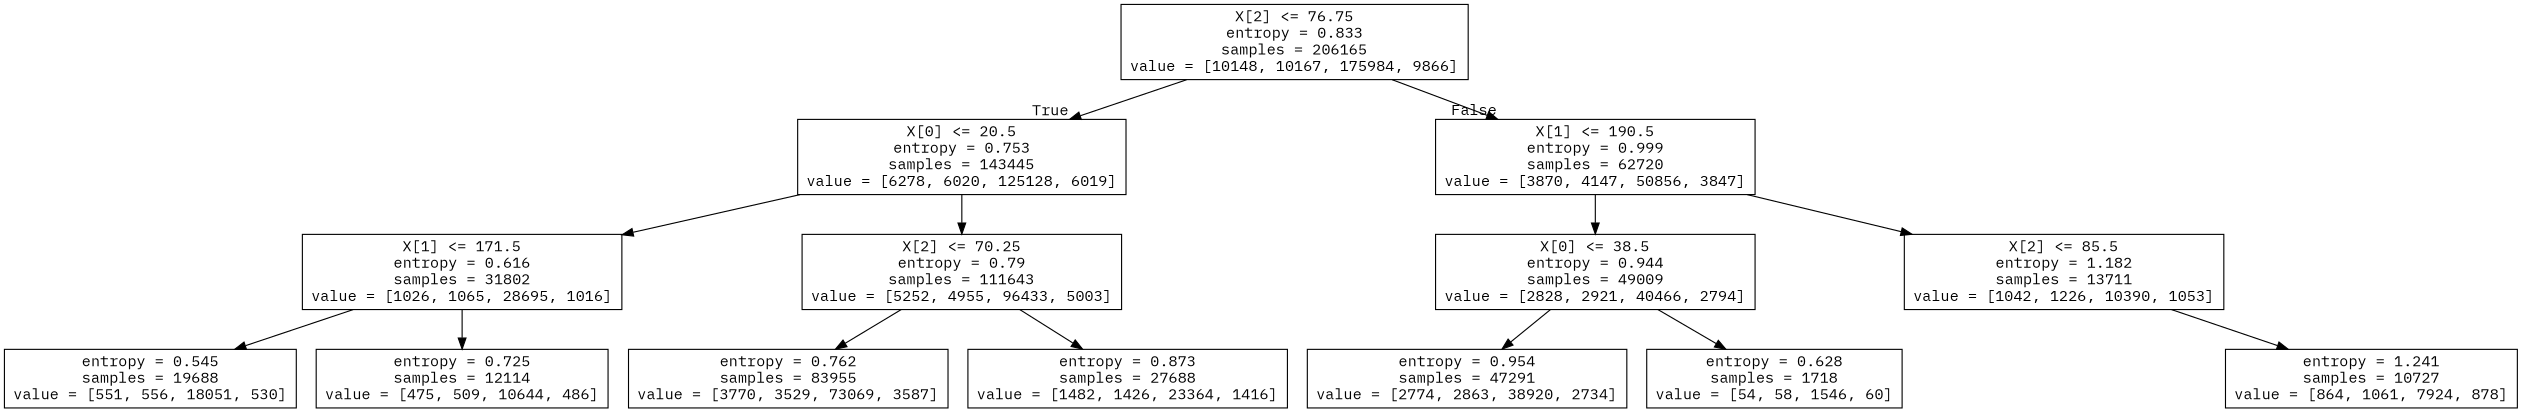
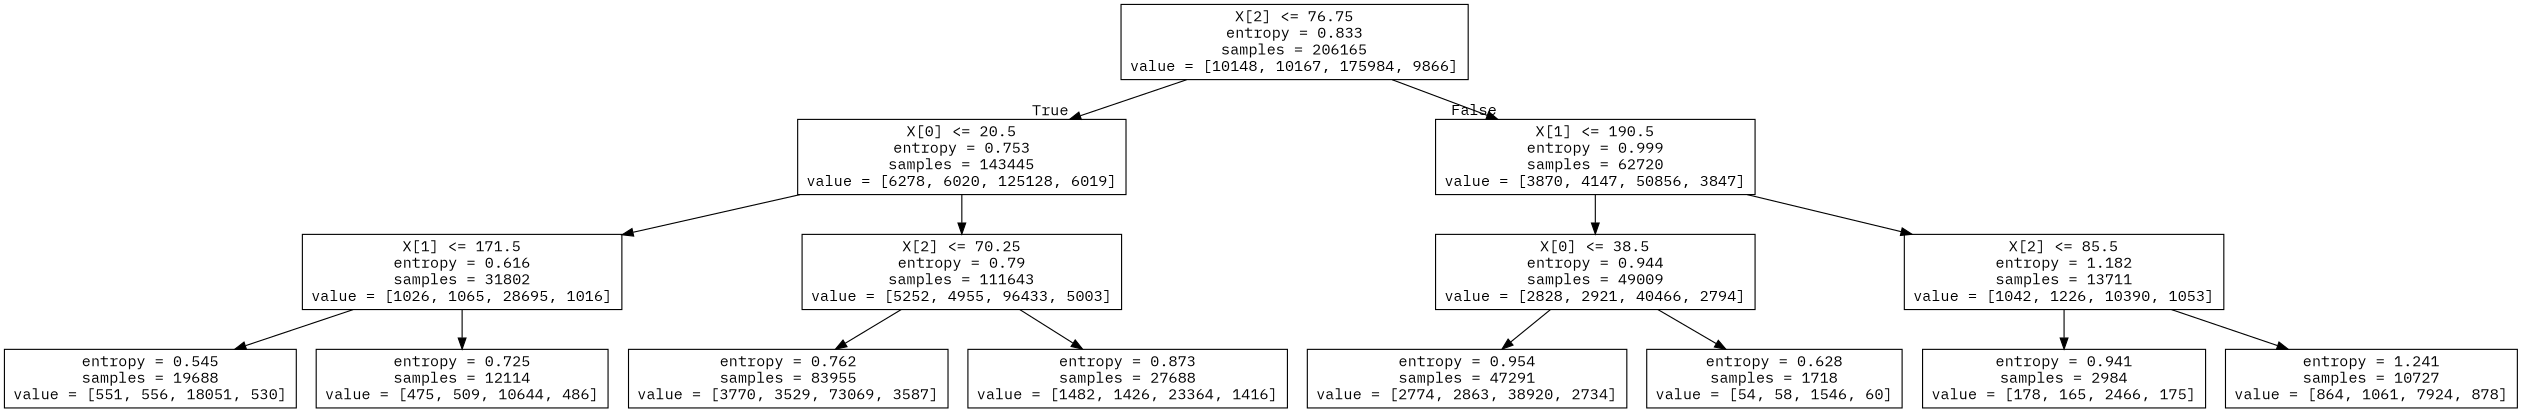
none -> (2064, 379)
